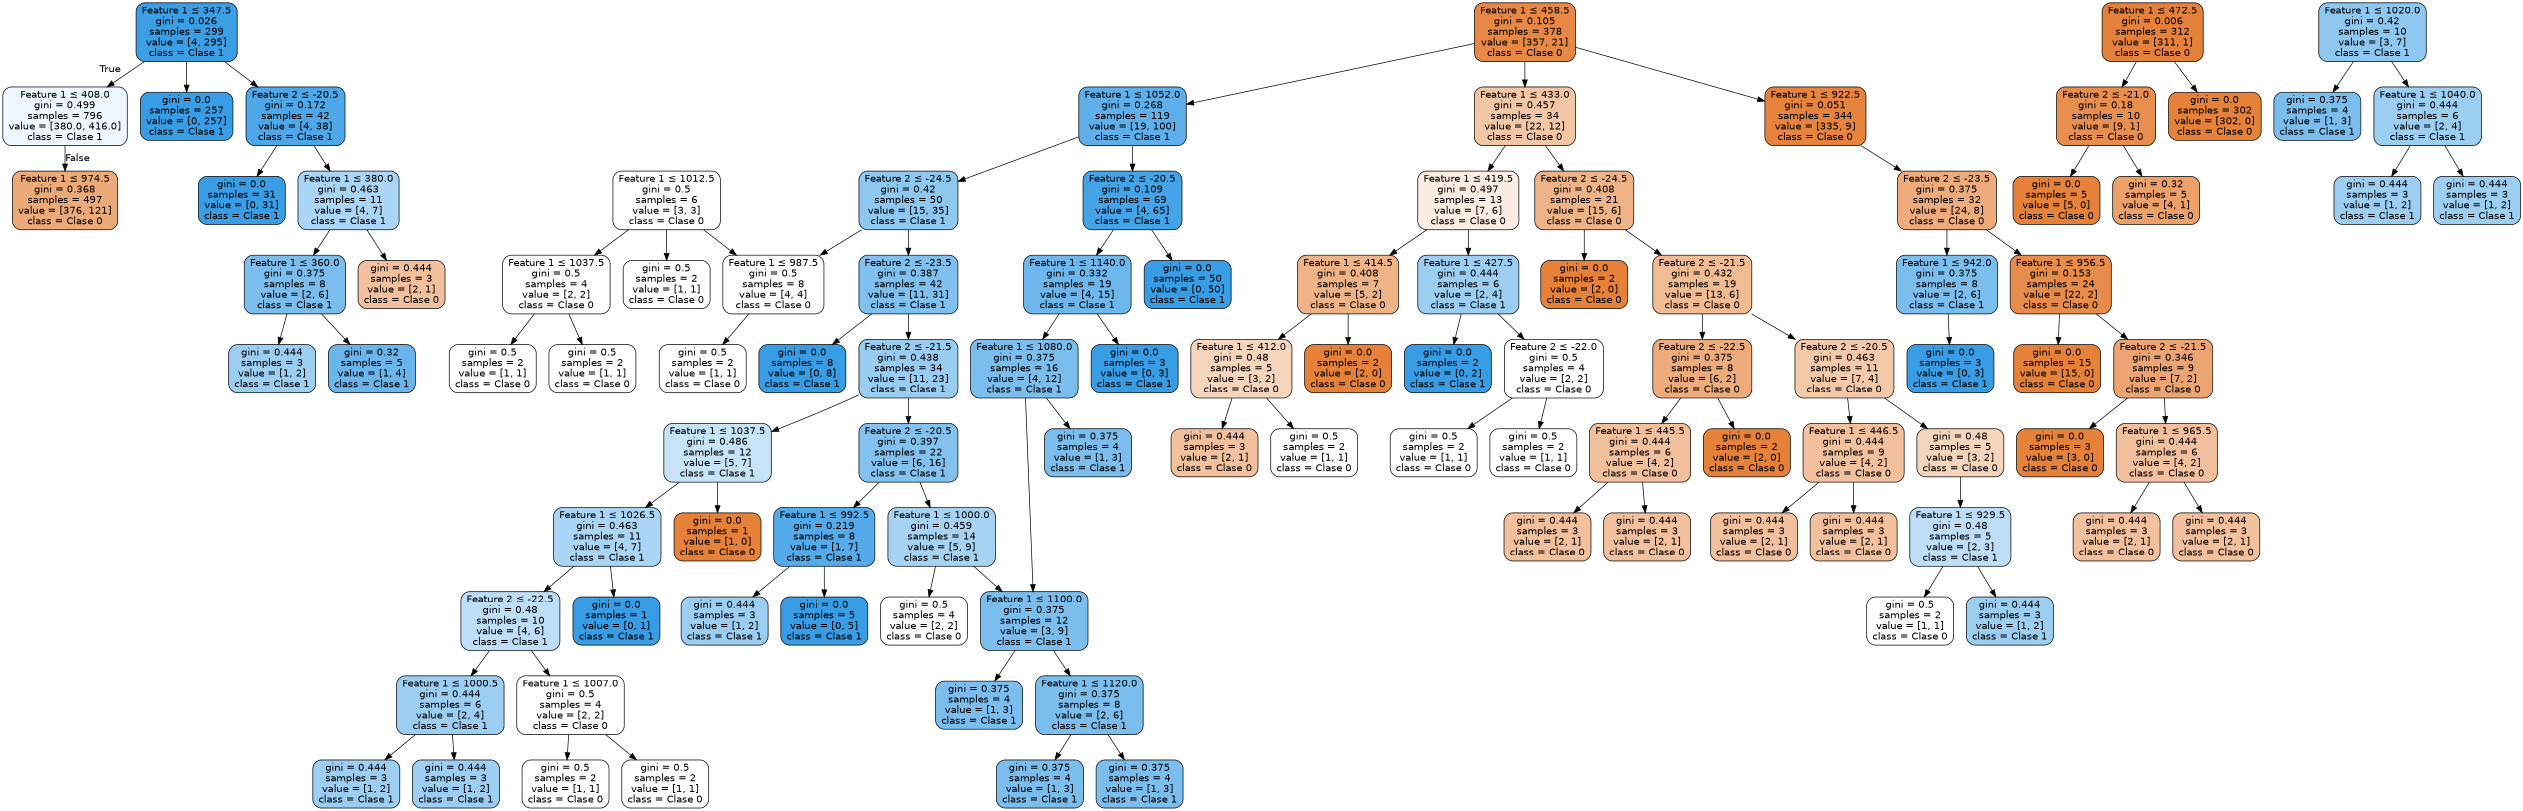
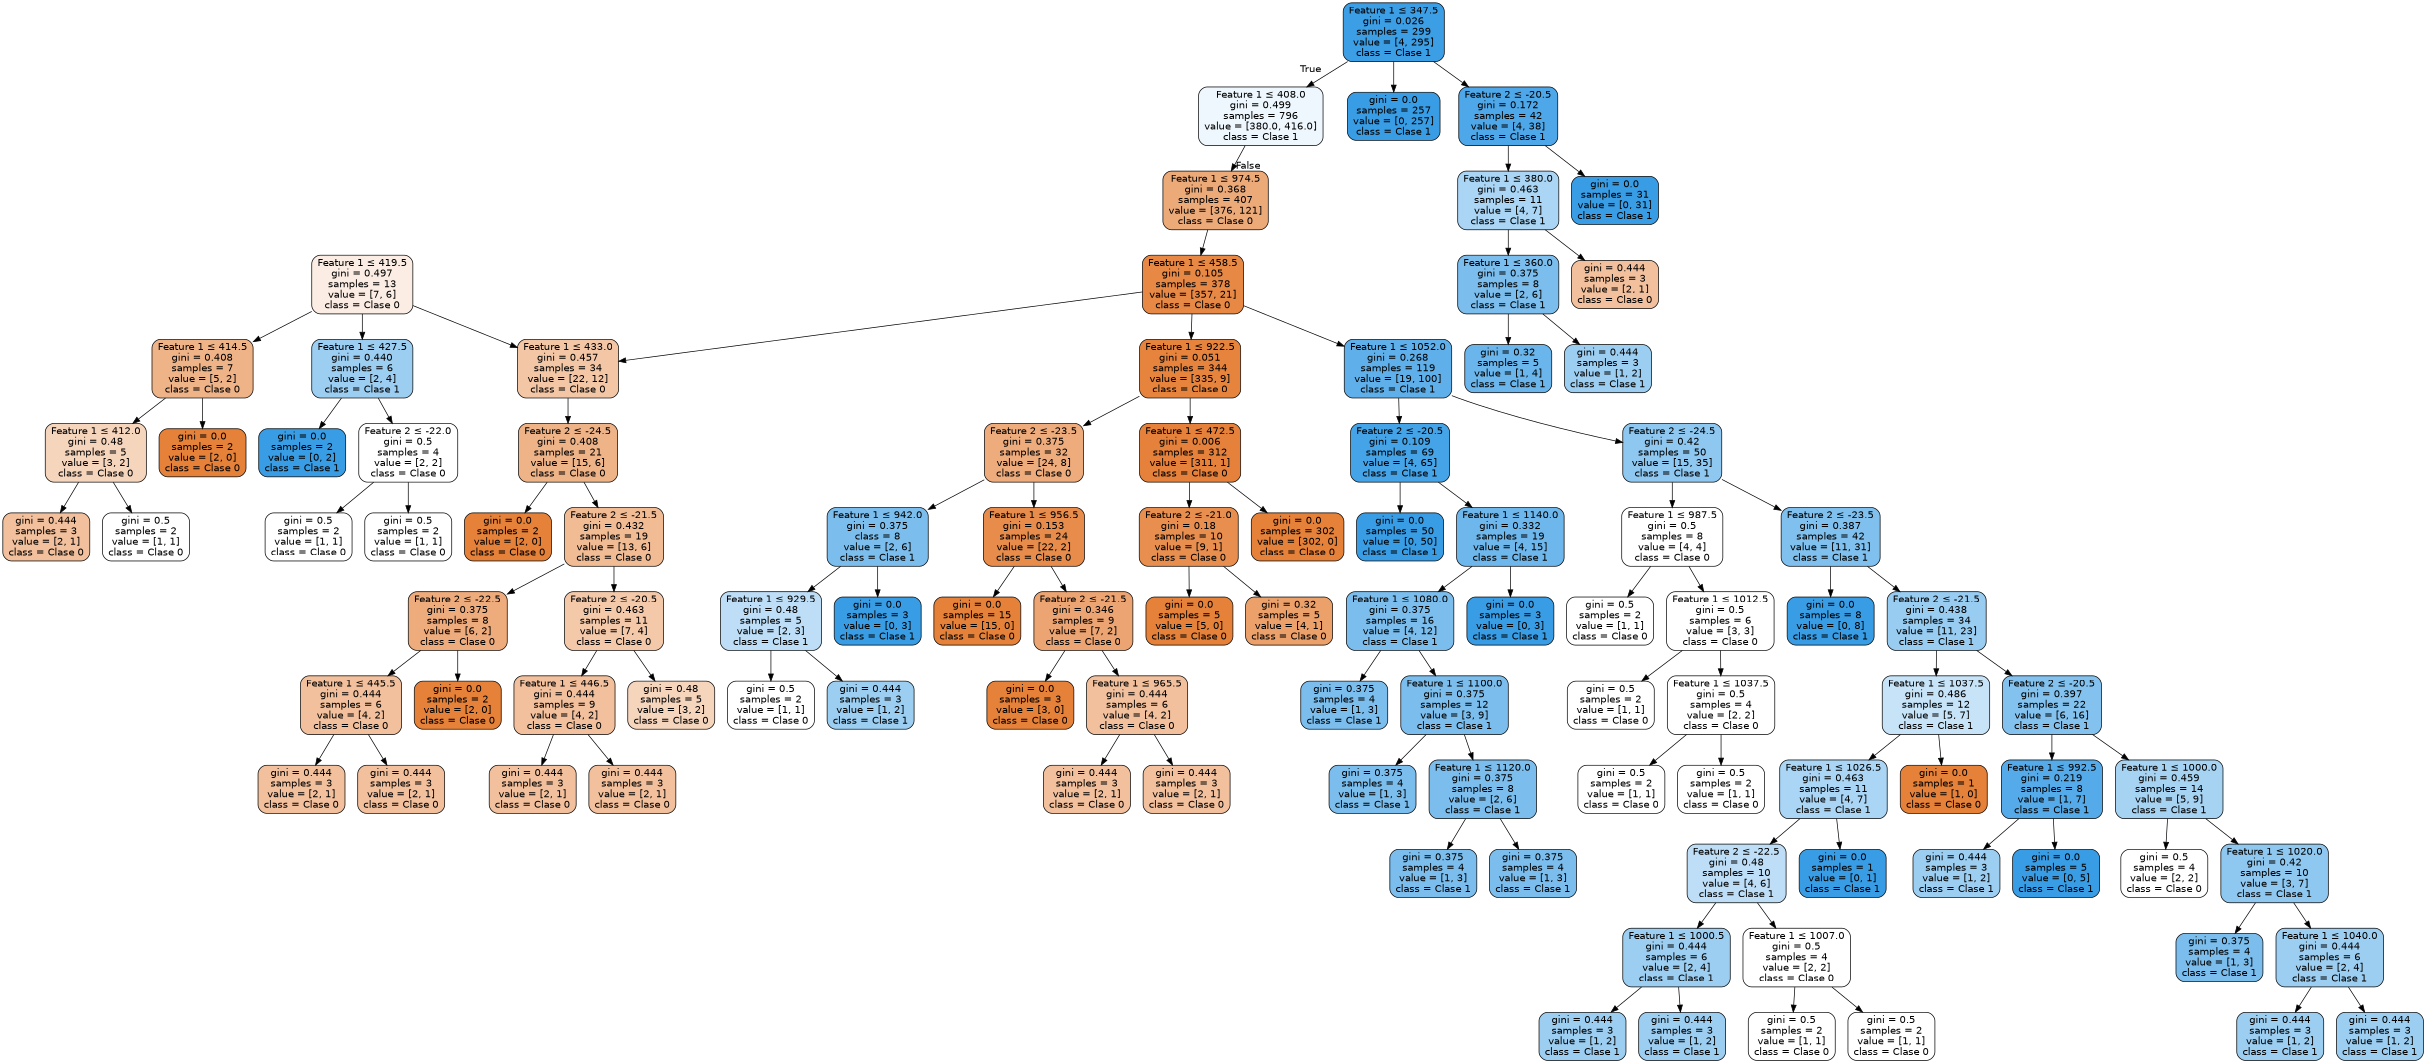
(1499, 155) -> (462, 325)
(65, 200) -> (1216, 200)
none -> (1205, 239)
(717, 240) -> (1695, 576)
(1468, 274) -> (362, 358)
(1947, 284) -> (878, 537)
none -> (1190, 407)
(1960, 489) -> (827, 577)
(985, 577) -> (2219, 829)
